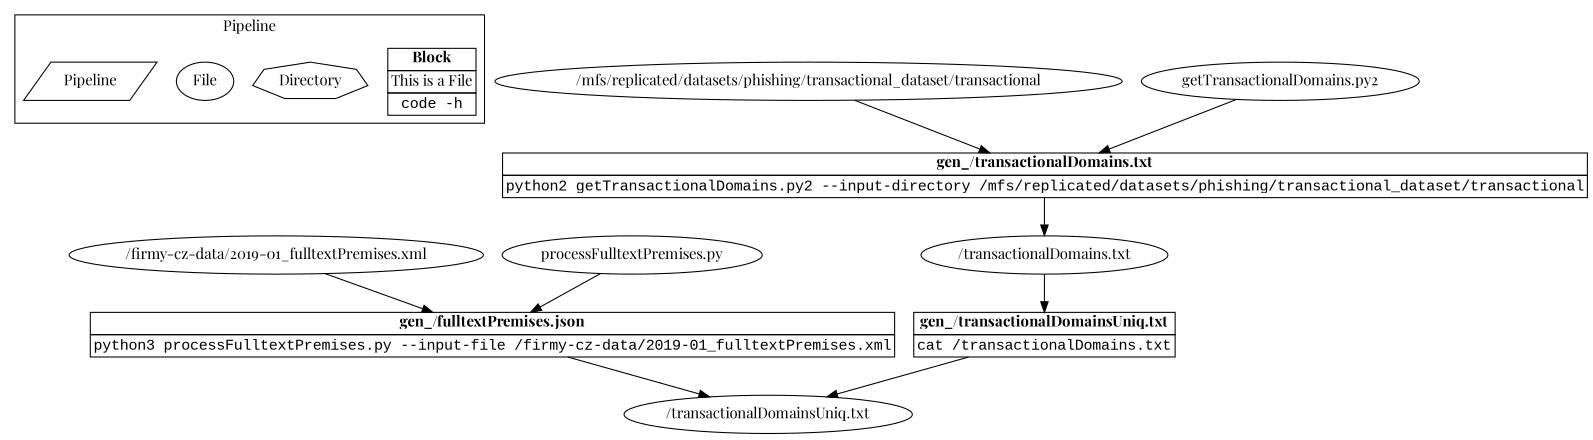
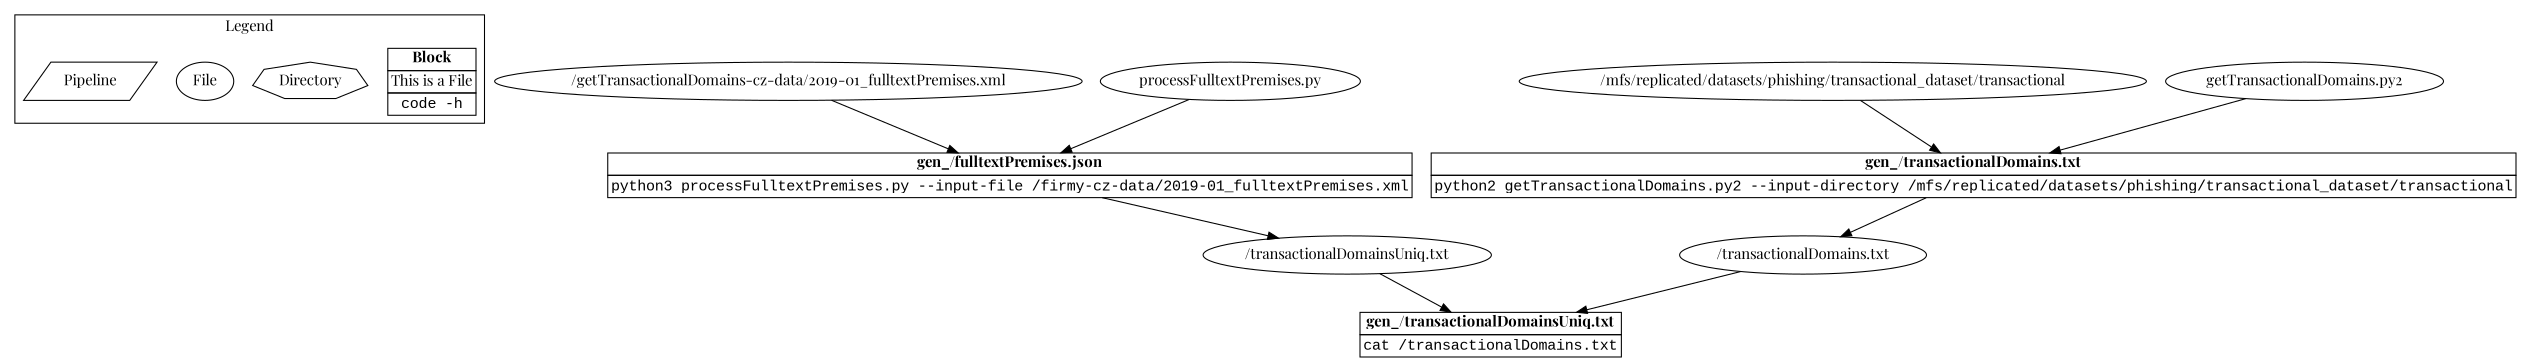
(250, 27) -> (250, 27)
(276, 255) -> (788, 81)
(903, 375) -> (1411, 290)
